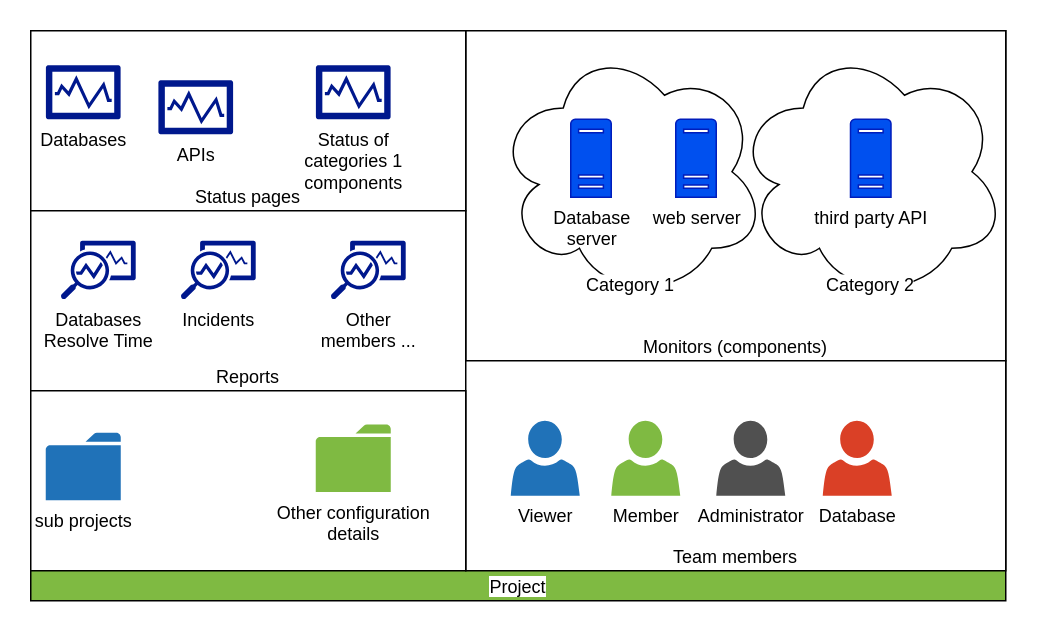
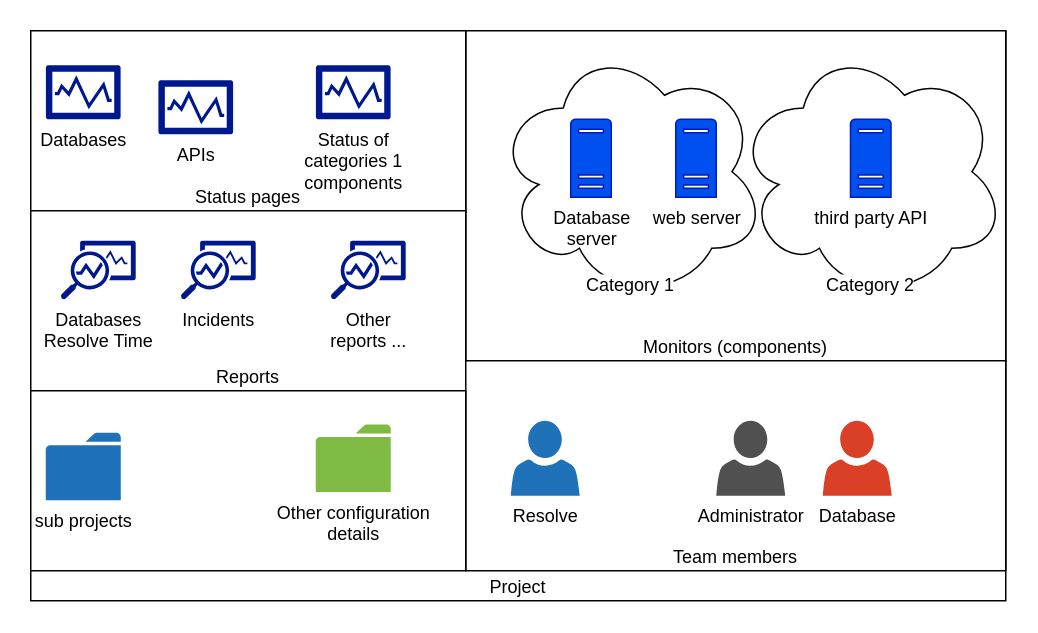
(369, 331) -> (369, 331)
(646, 458) -> none
(546, 517) -> (546, 517)
(518, 585) -> (518, 585)
